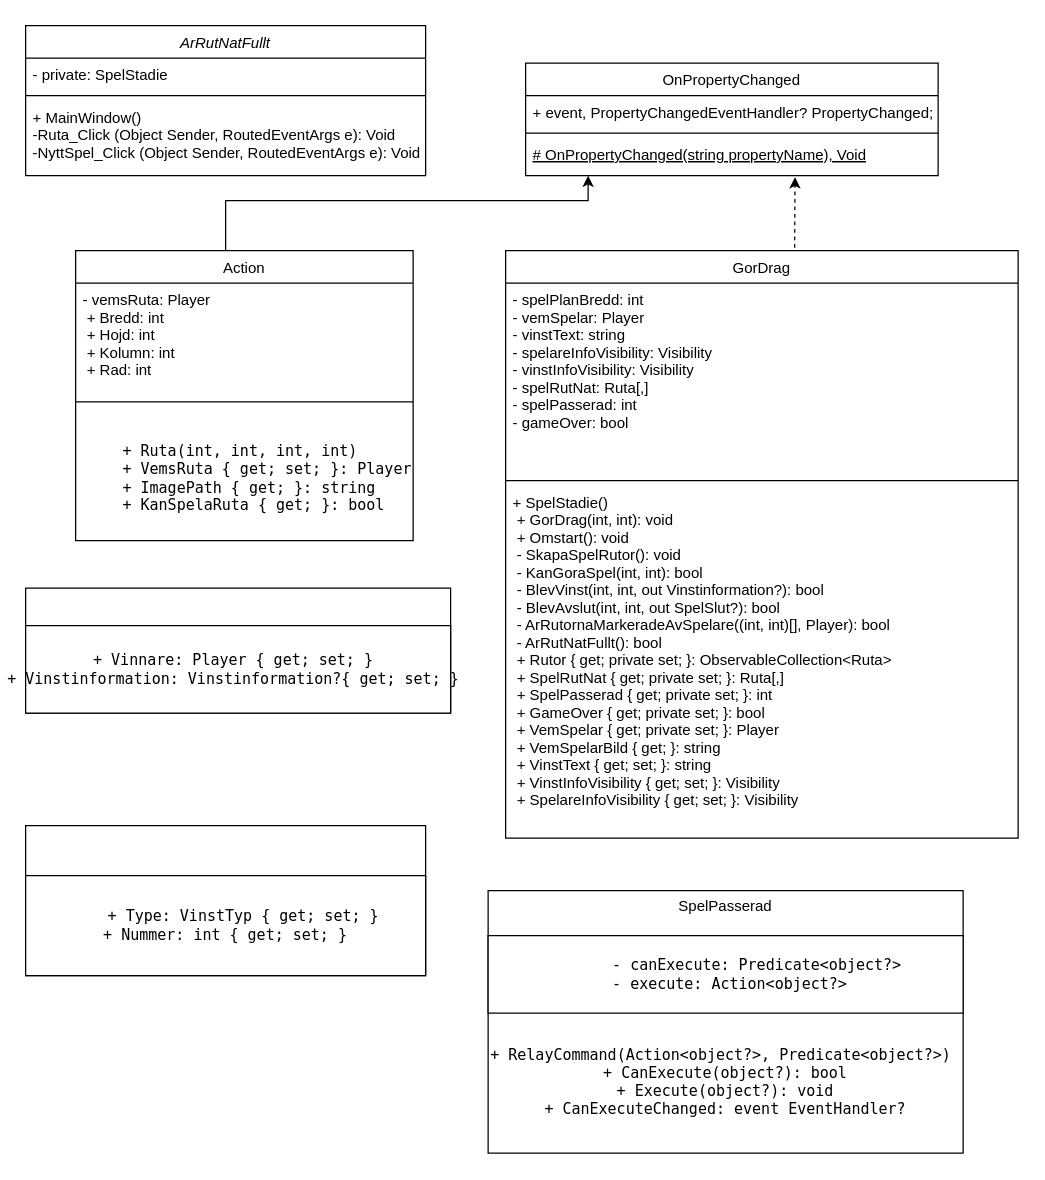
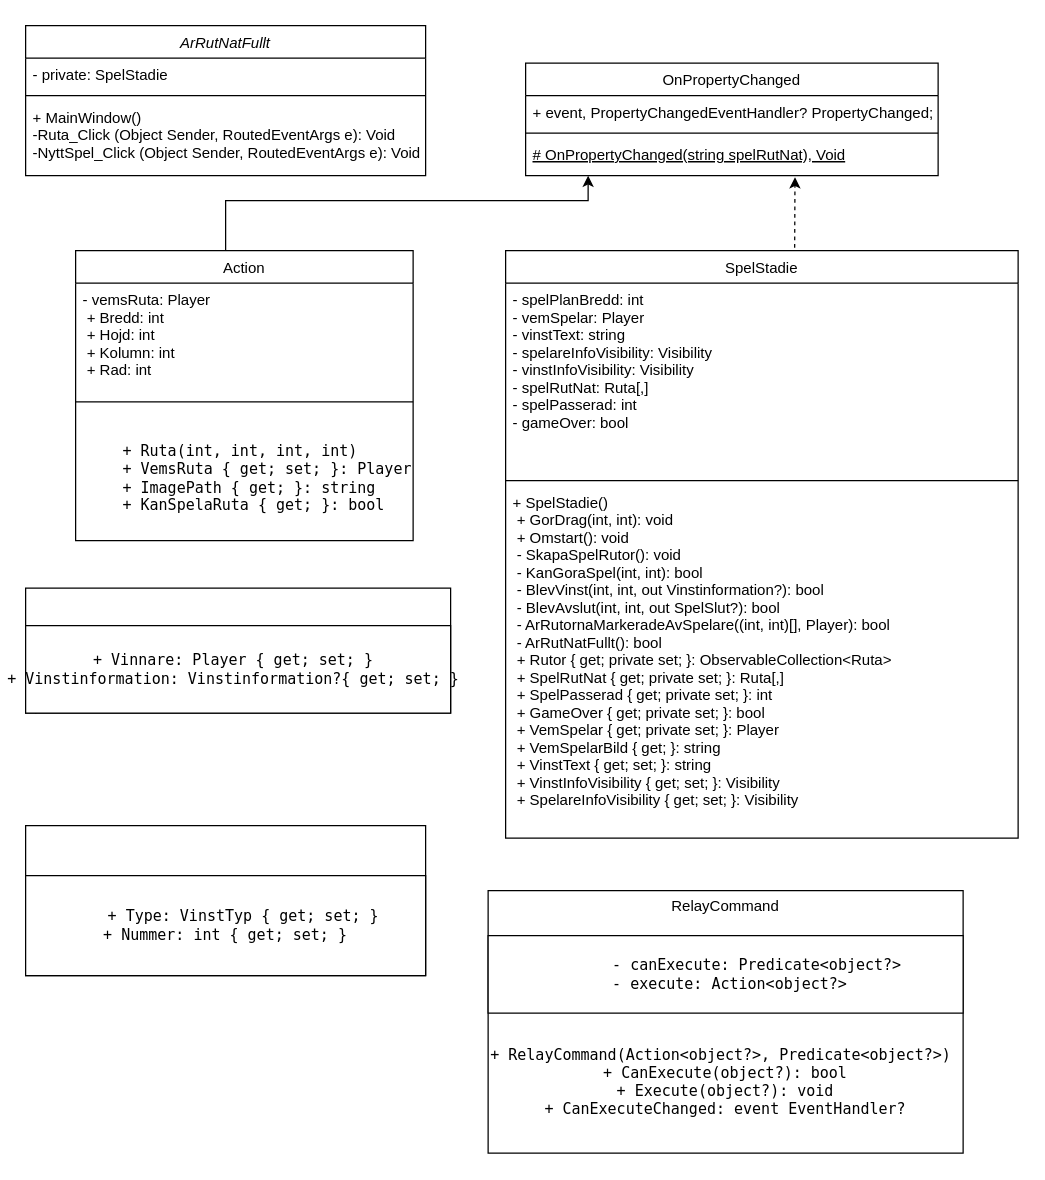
(714, 155) -> (704, 155)
(761, 268) -> (761, 268)
(726, 907) -> (726, 907)
